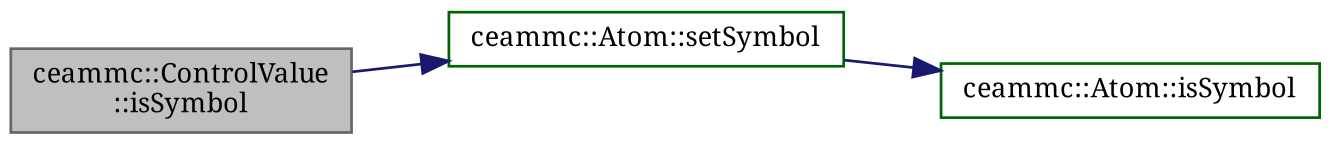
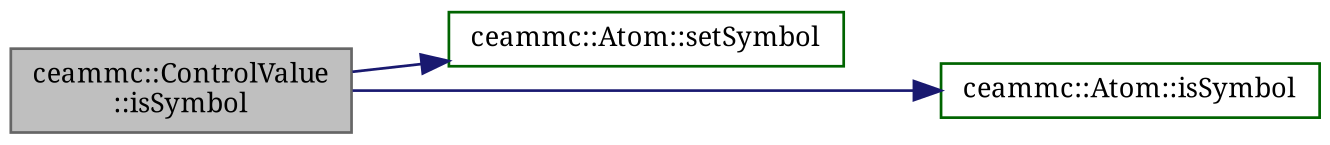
(879, 64) -> (633, 91)
